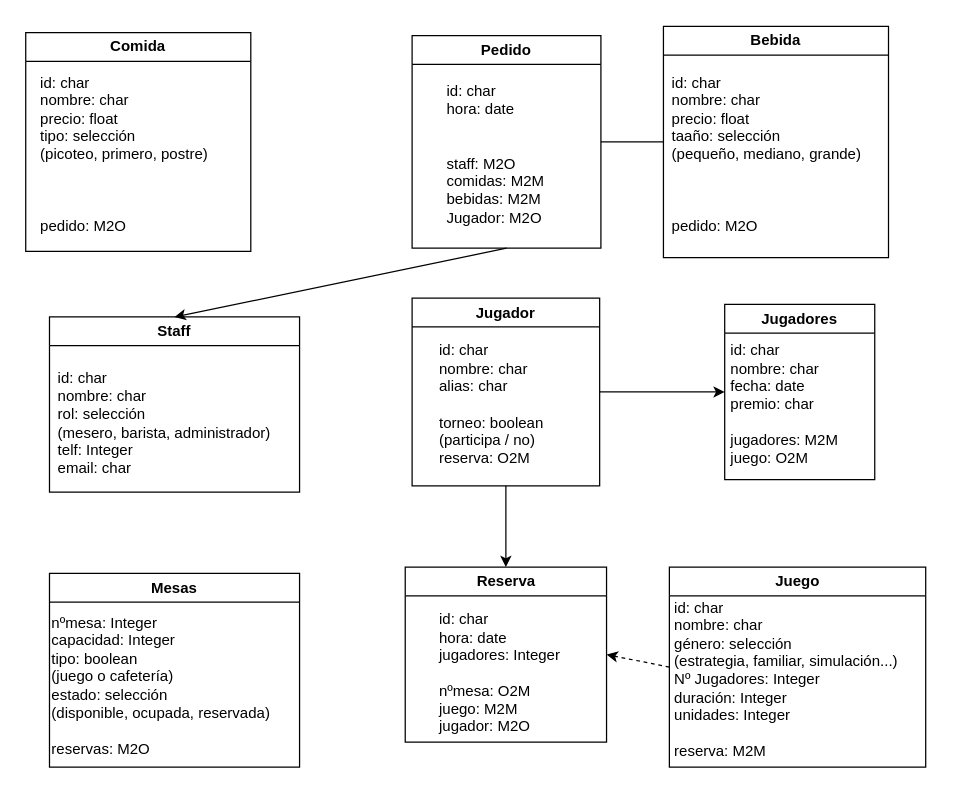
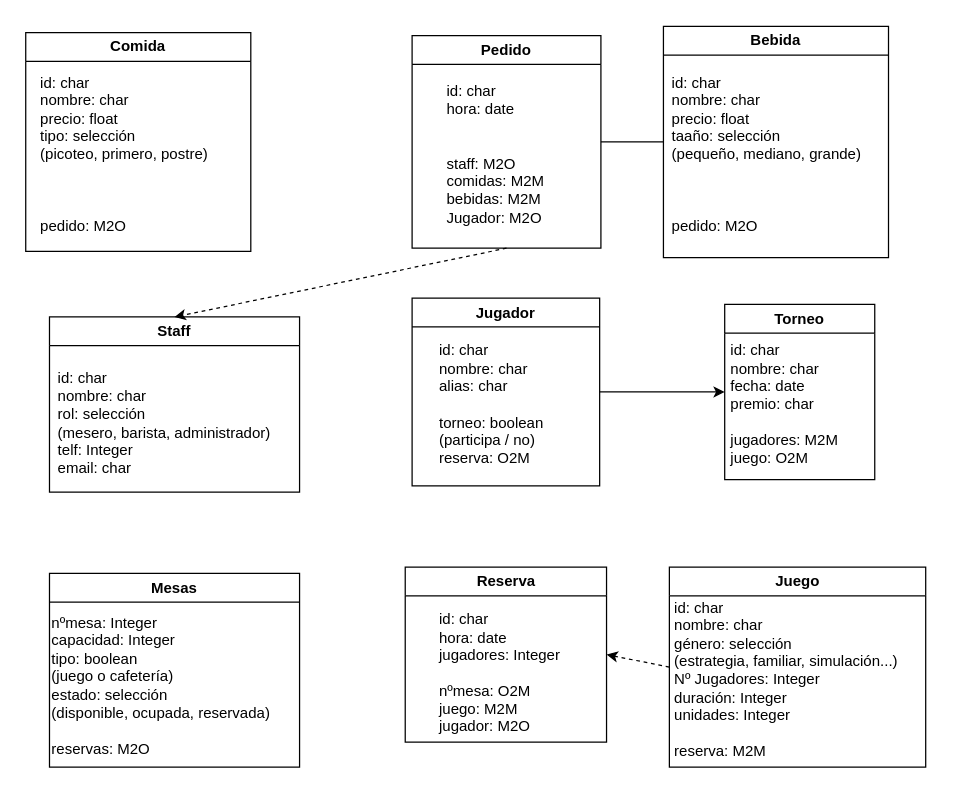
(338, 283) -> (338, 283)
(799, 319) -> (799, 319)
(506, 523) -> none
